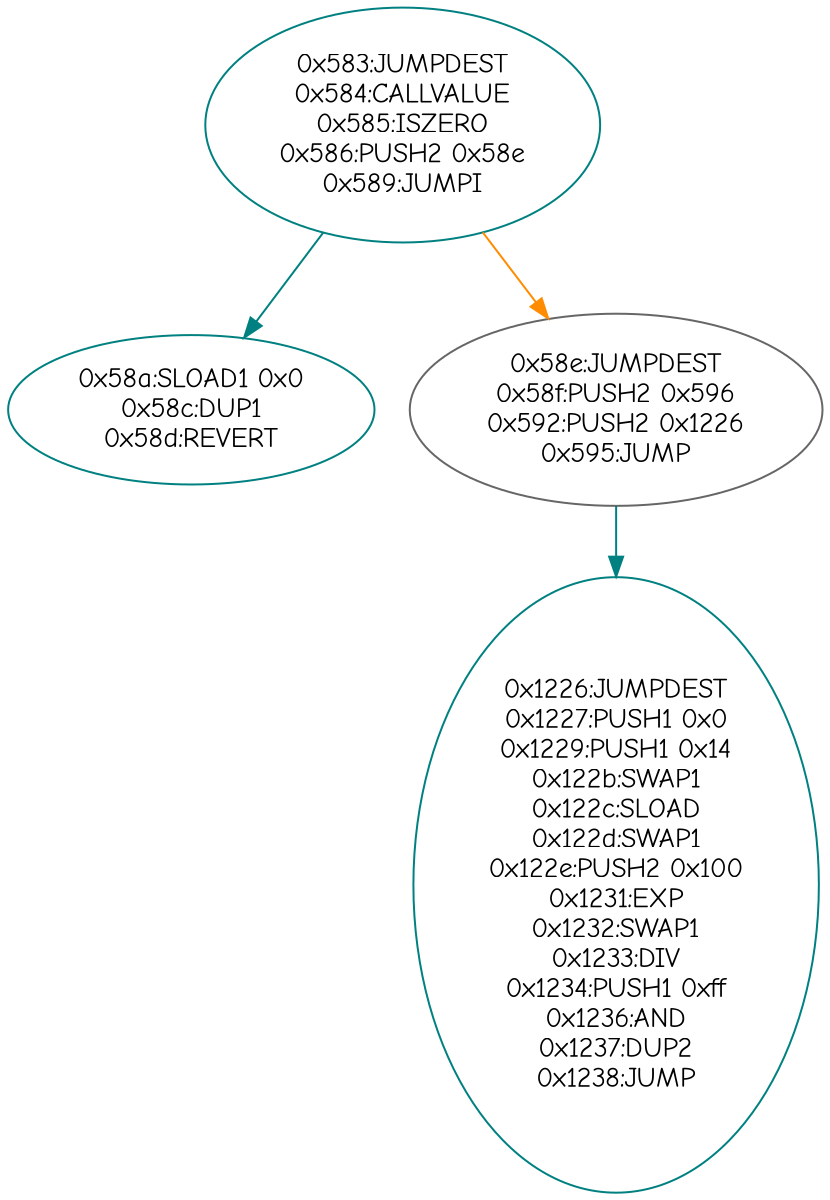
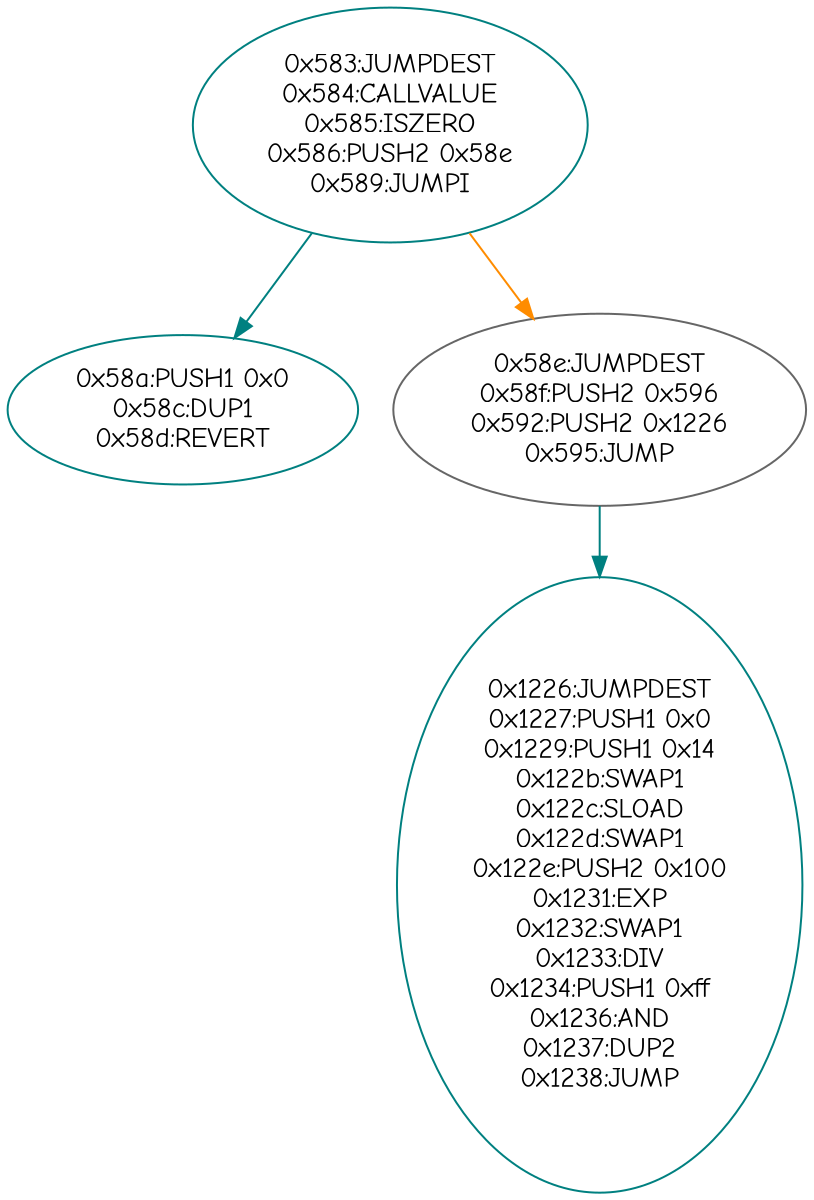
(191, 410) -> (183, 410)
